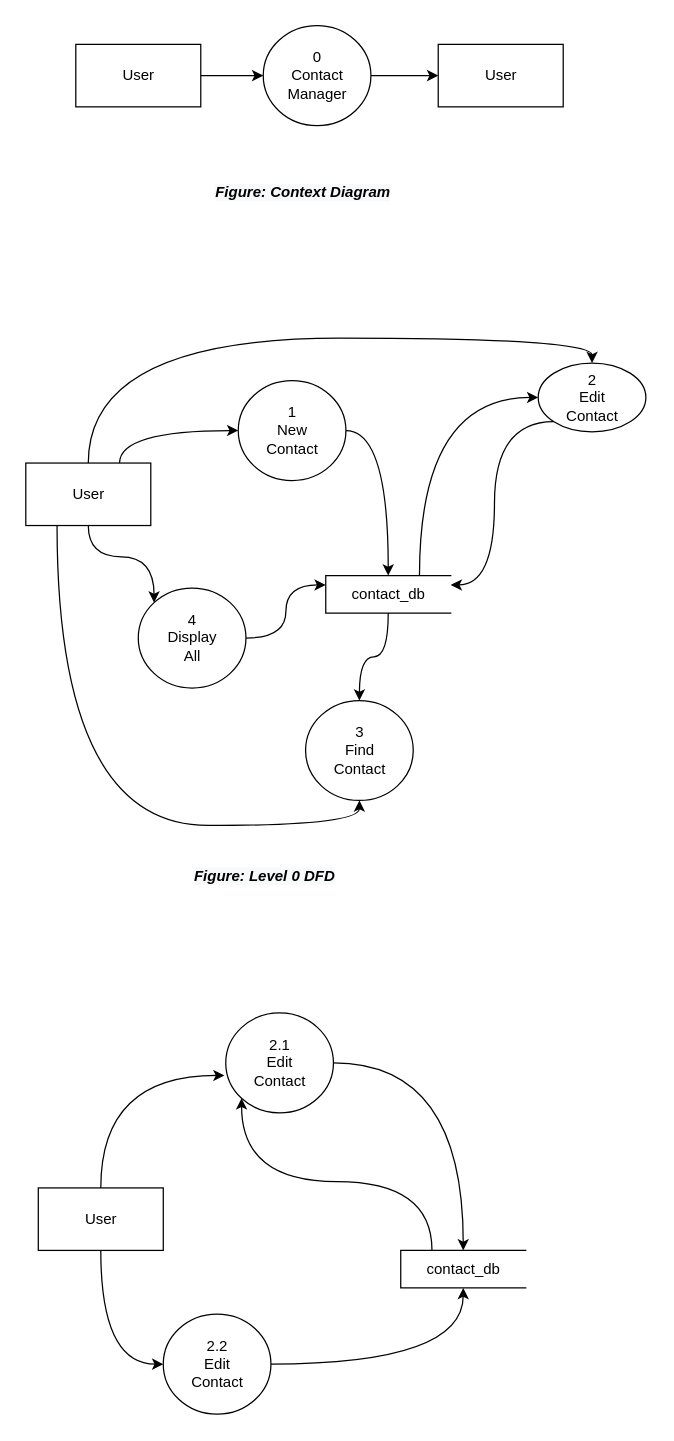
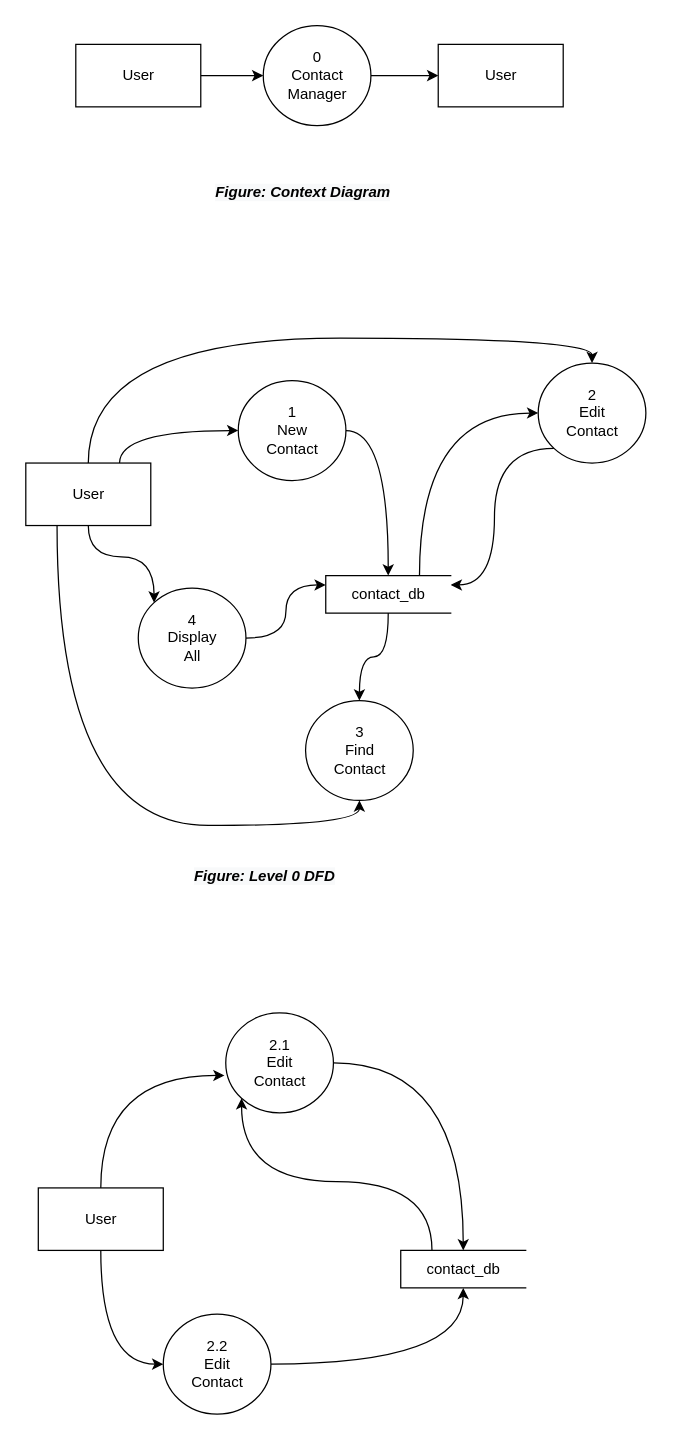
(592, 398) -> (592, 413)
